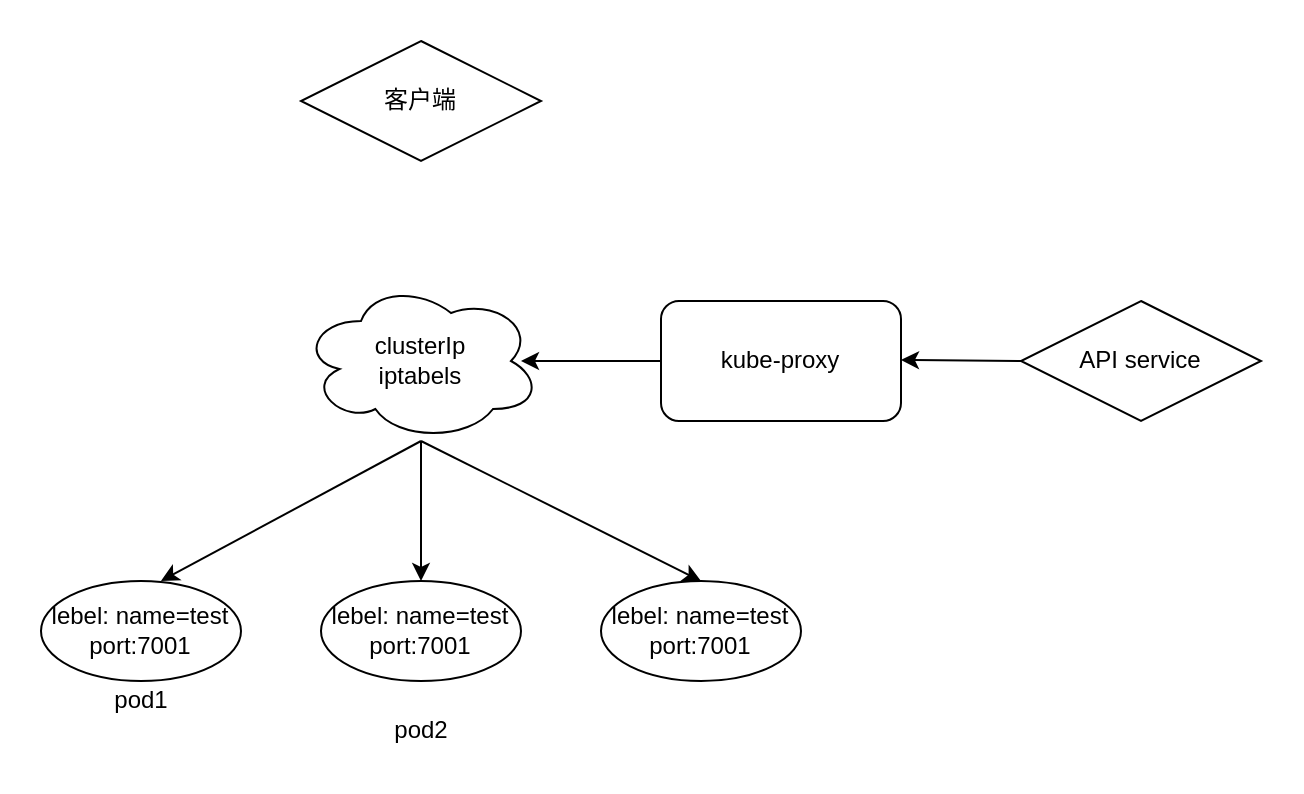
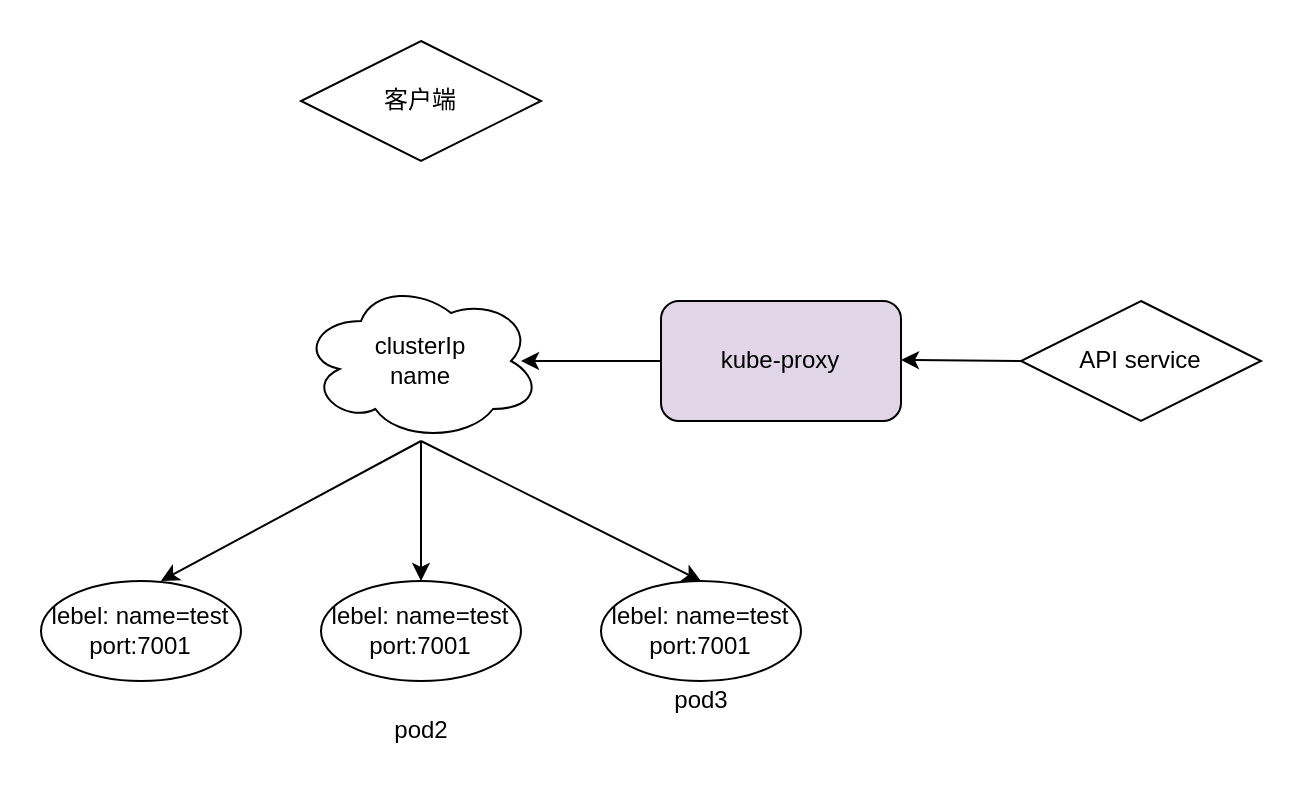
(421, 361) -> (421, 361)
(781, 361) -> (781, 361)
(141, 701) -> none
none -> (701, 701)
